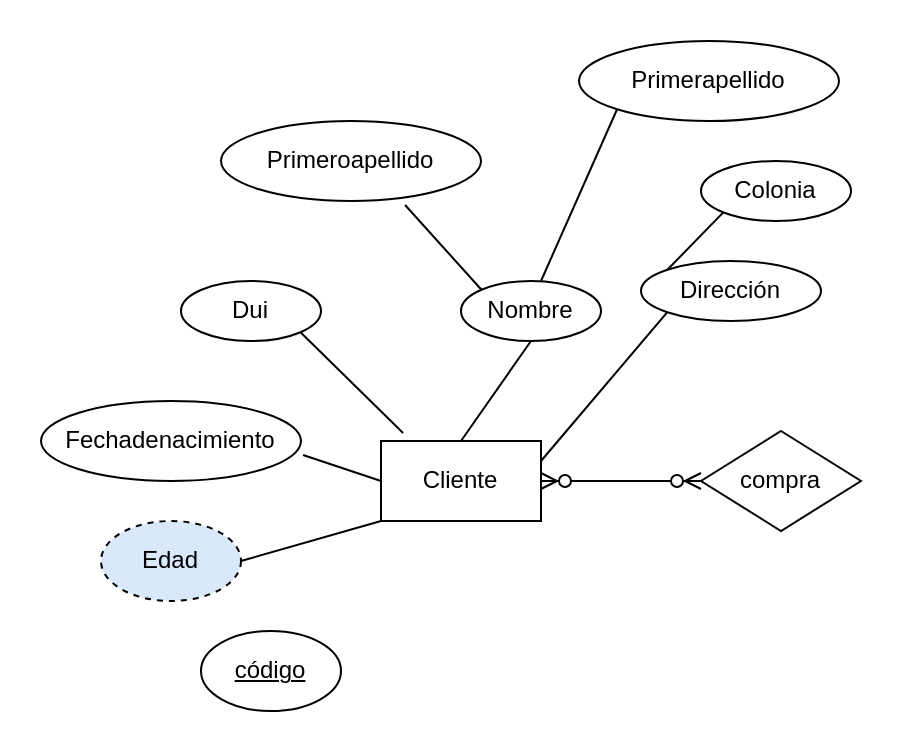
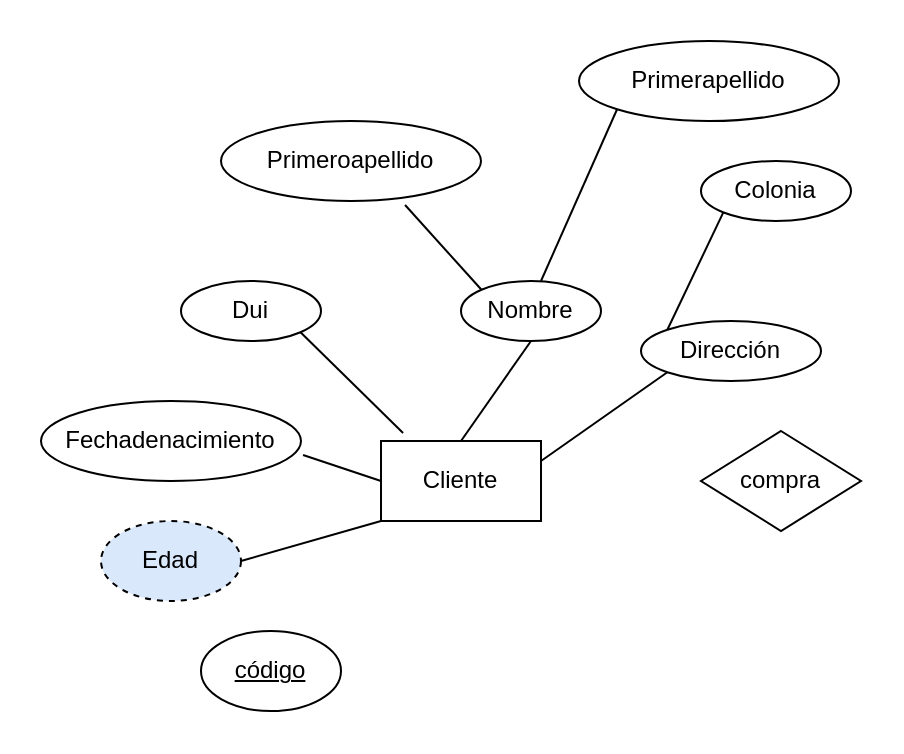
(731, 291) -> (731, 351)
(621, 481) -> none
